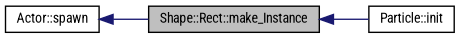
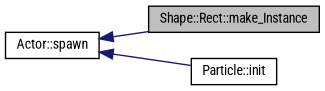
(351, 19) -> (152, 60)
